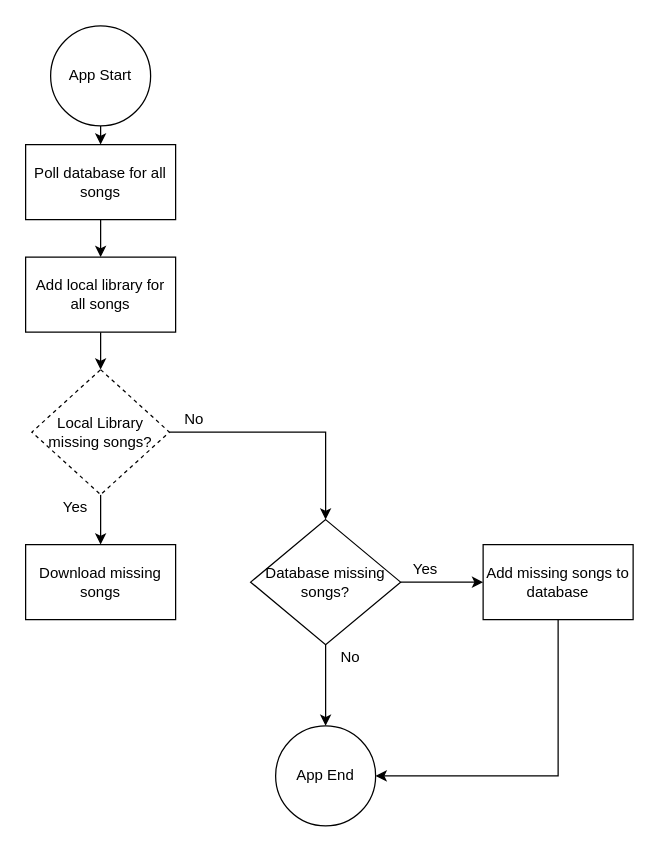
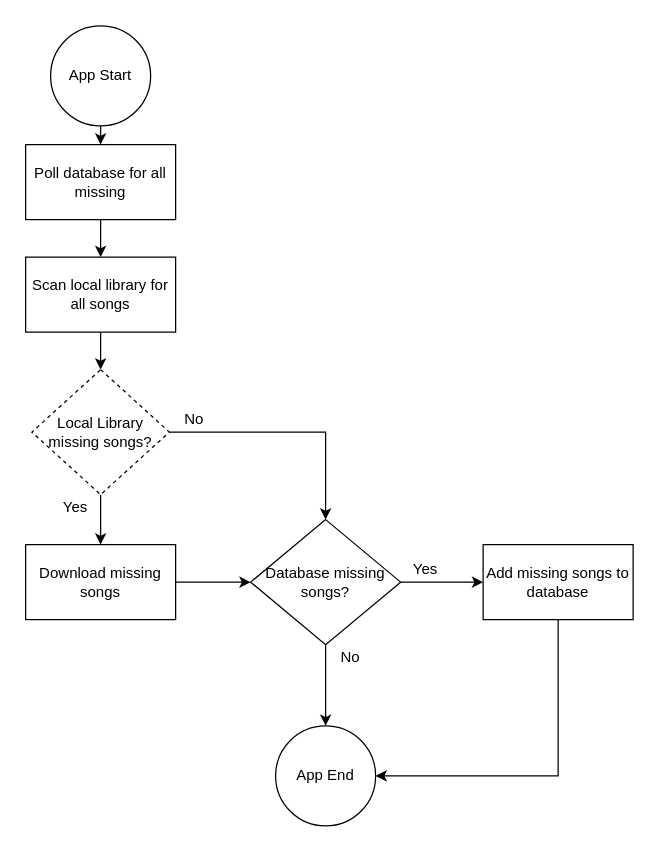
(101, 182) -> (101, 182)
(101, 294) -> (101, 294)
none -> (209, 582)
